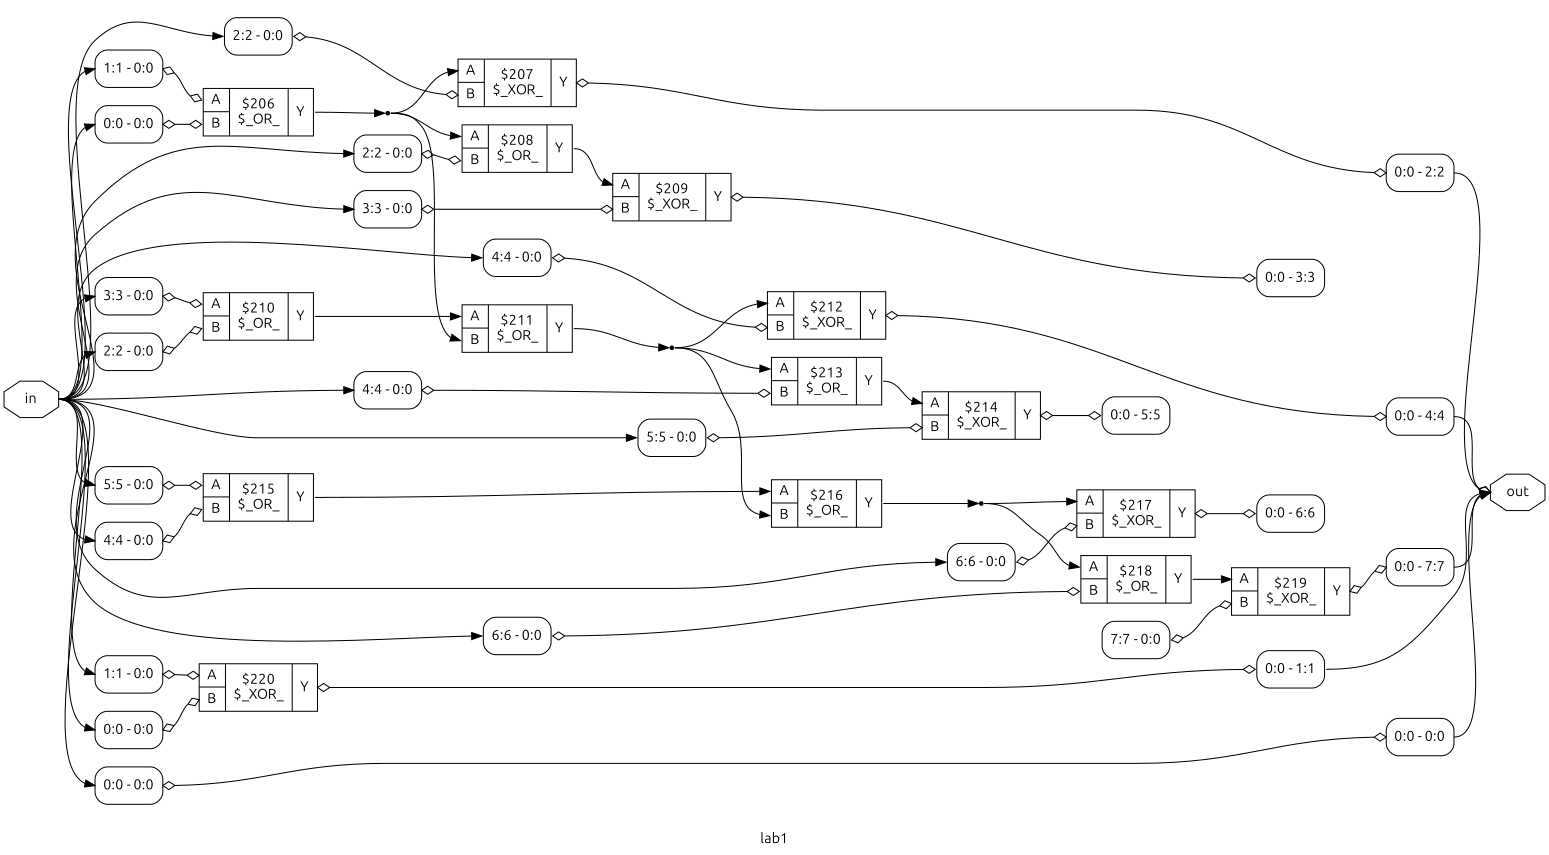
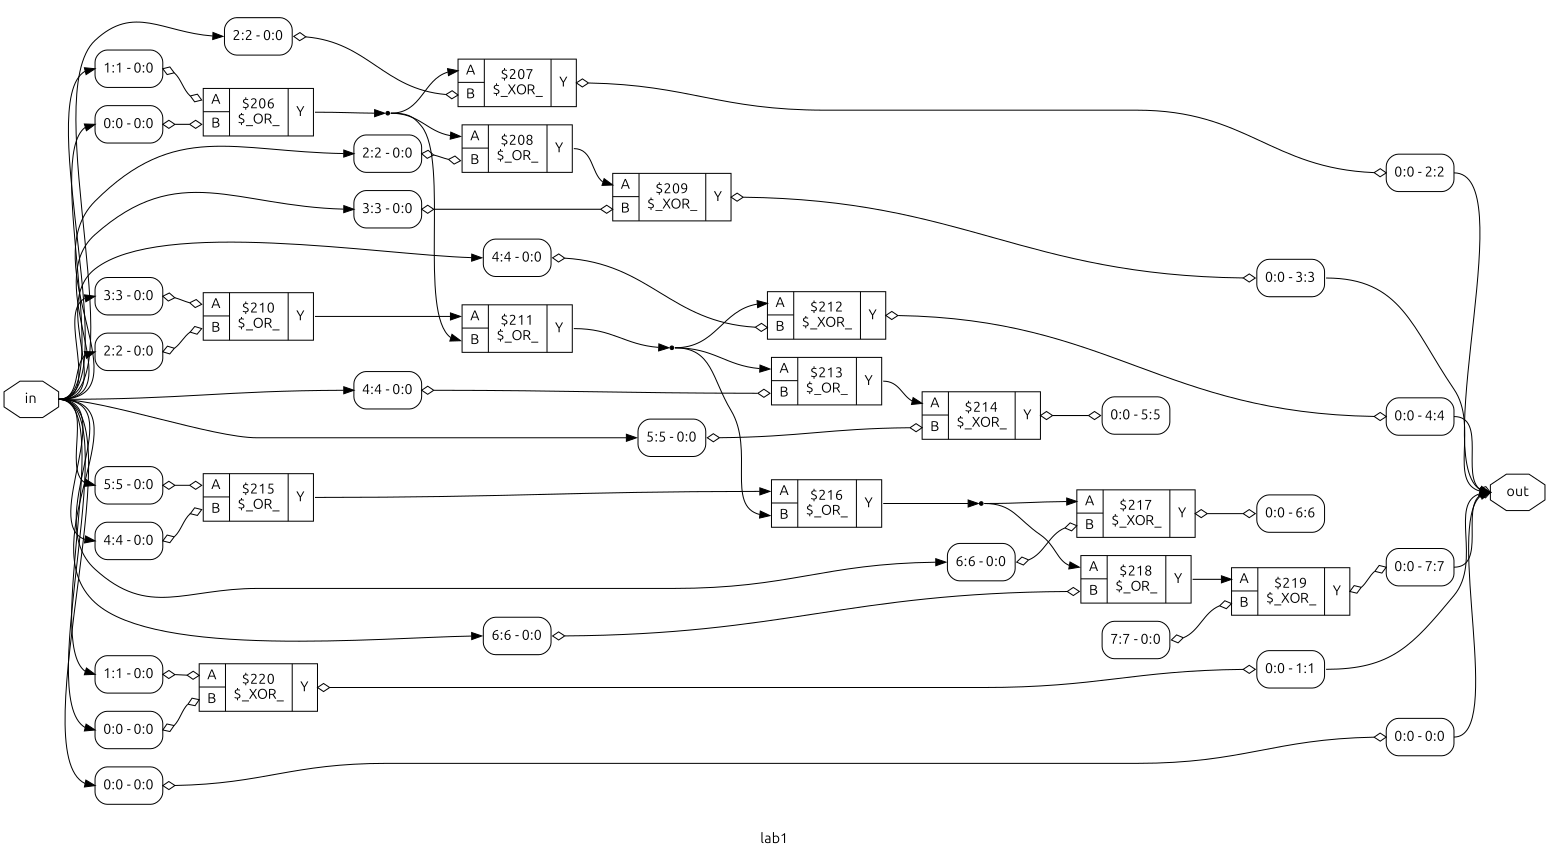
none -> (1435, 360)
(1472, 449) -> (1472, 449)
(1472, 535) -> (1472, 535)
